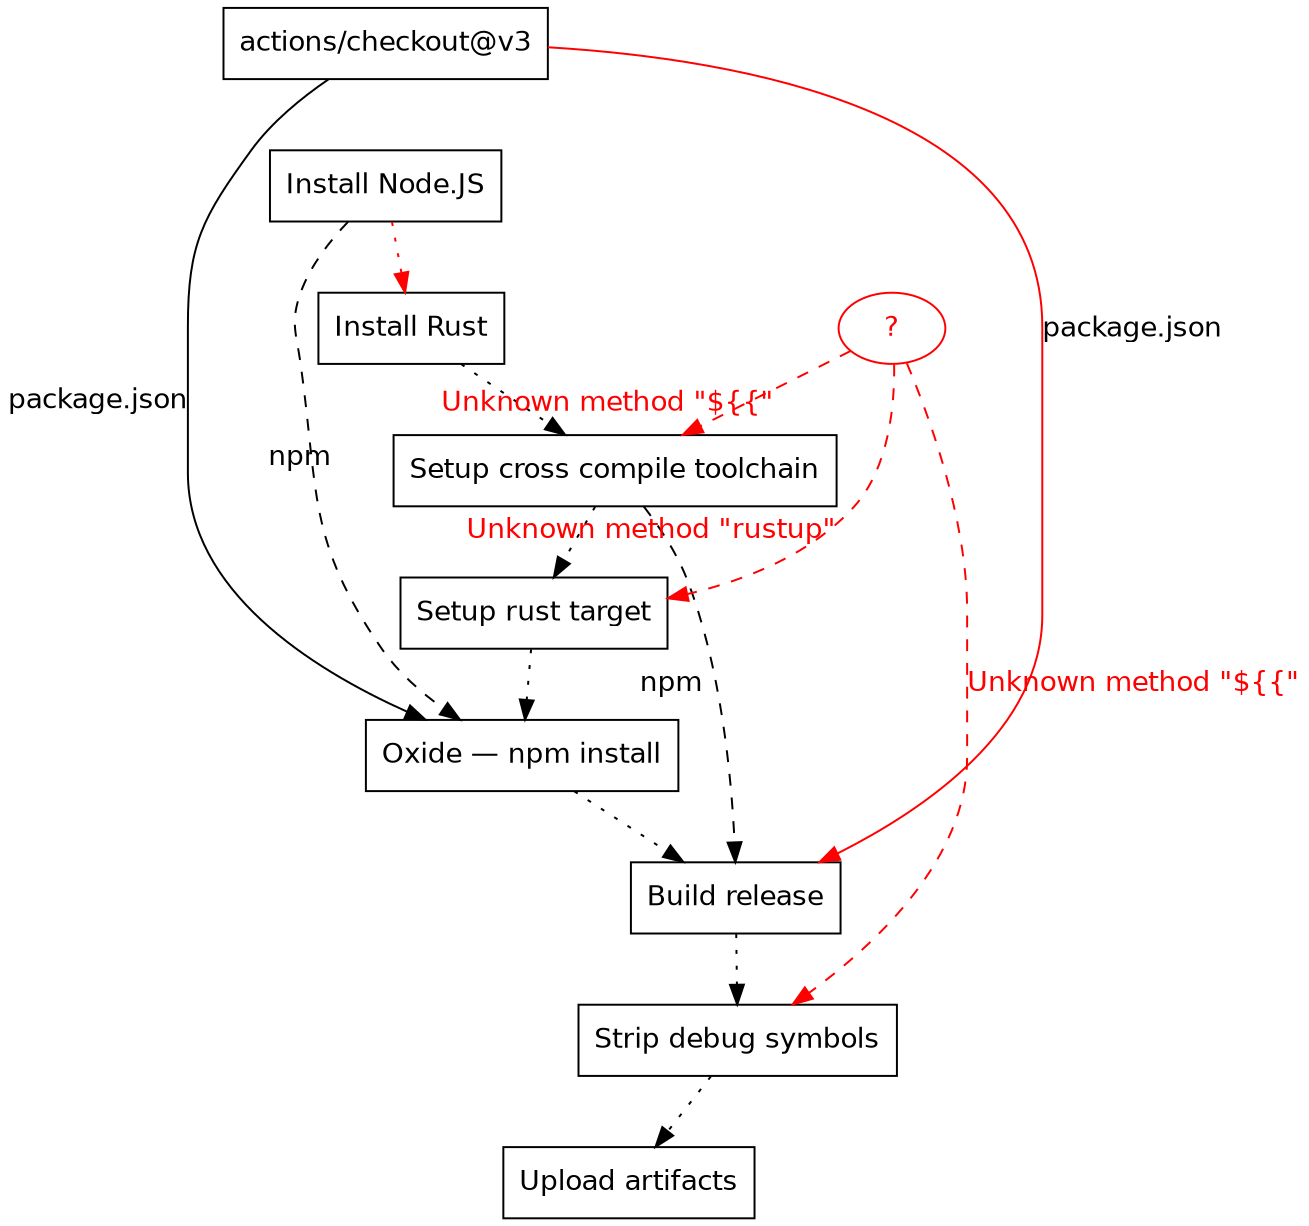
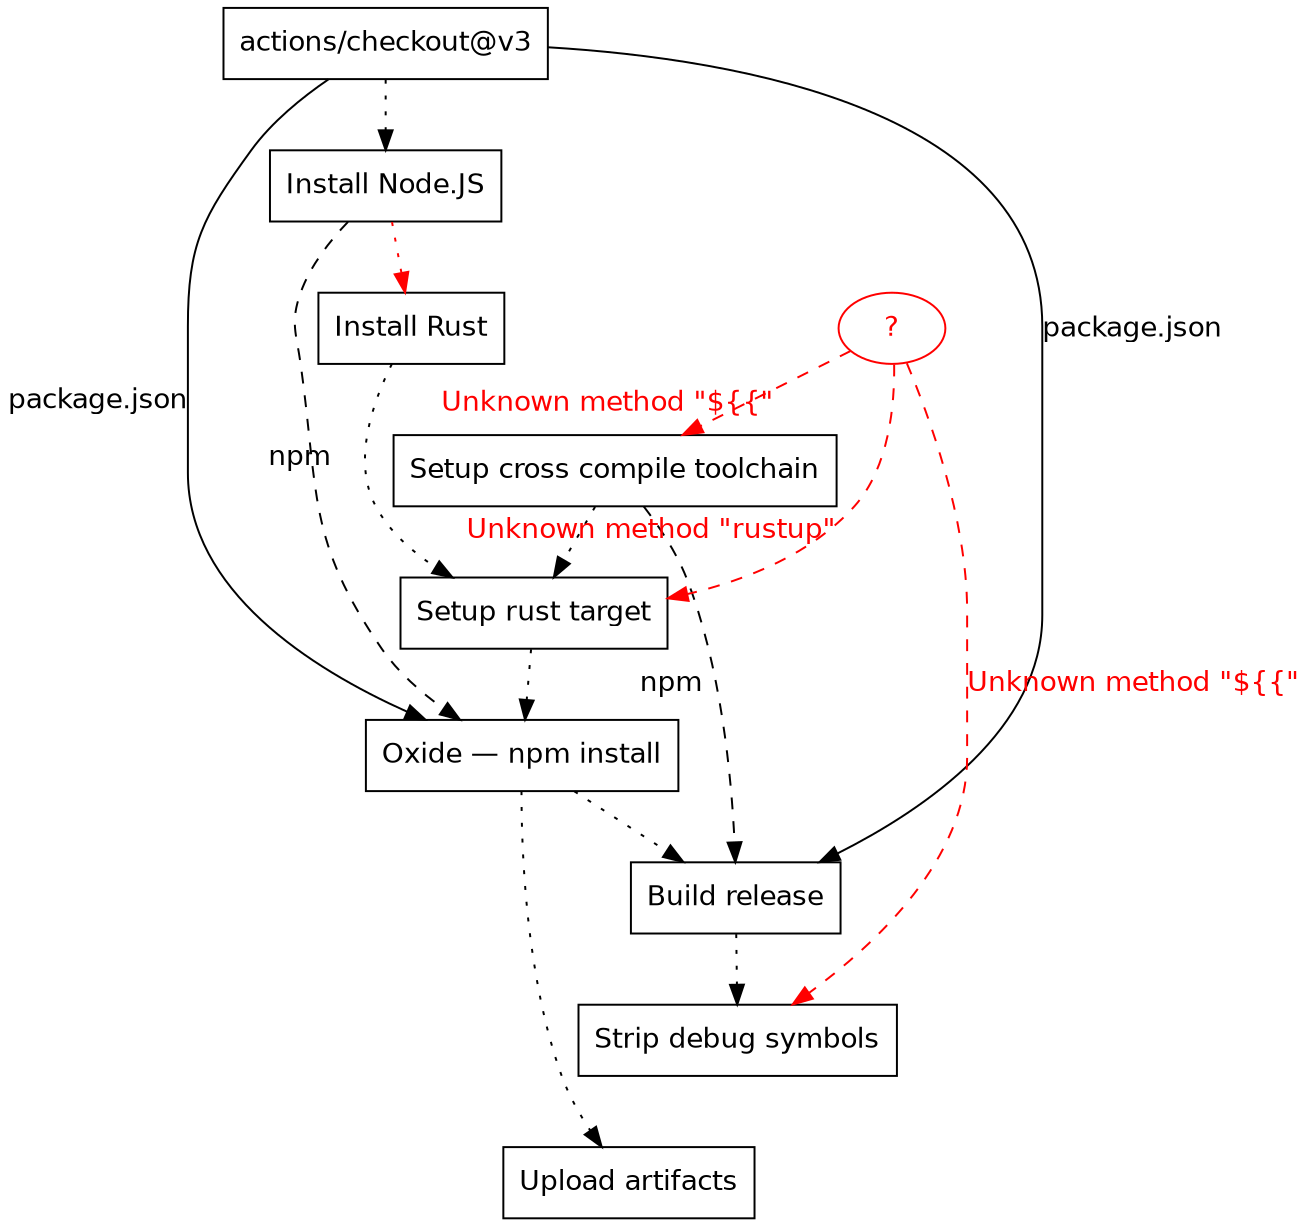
none -> (386, 105)
(1042, 325) -> (1042, 325)
(505, 394) -> (367, 476)
(689, 1104) -> (535, 966)
